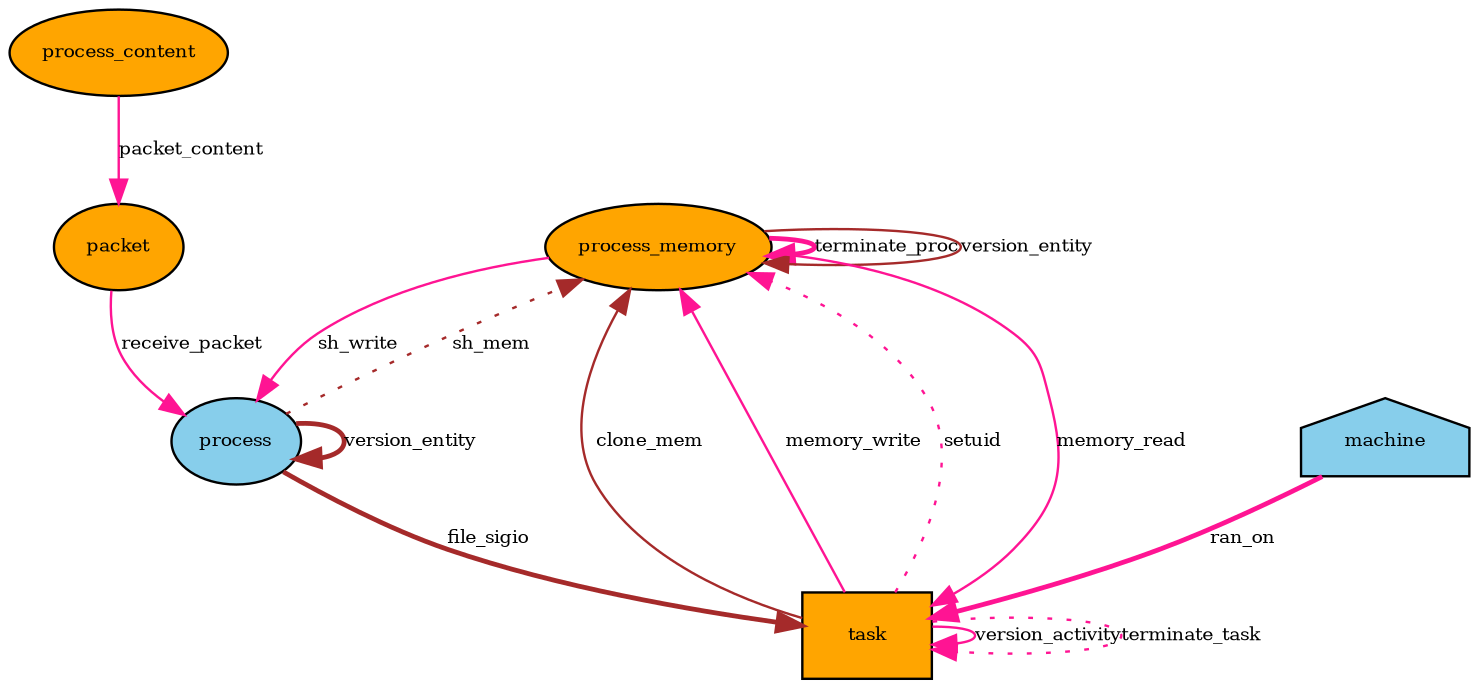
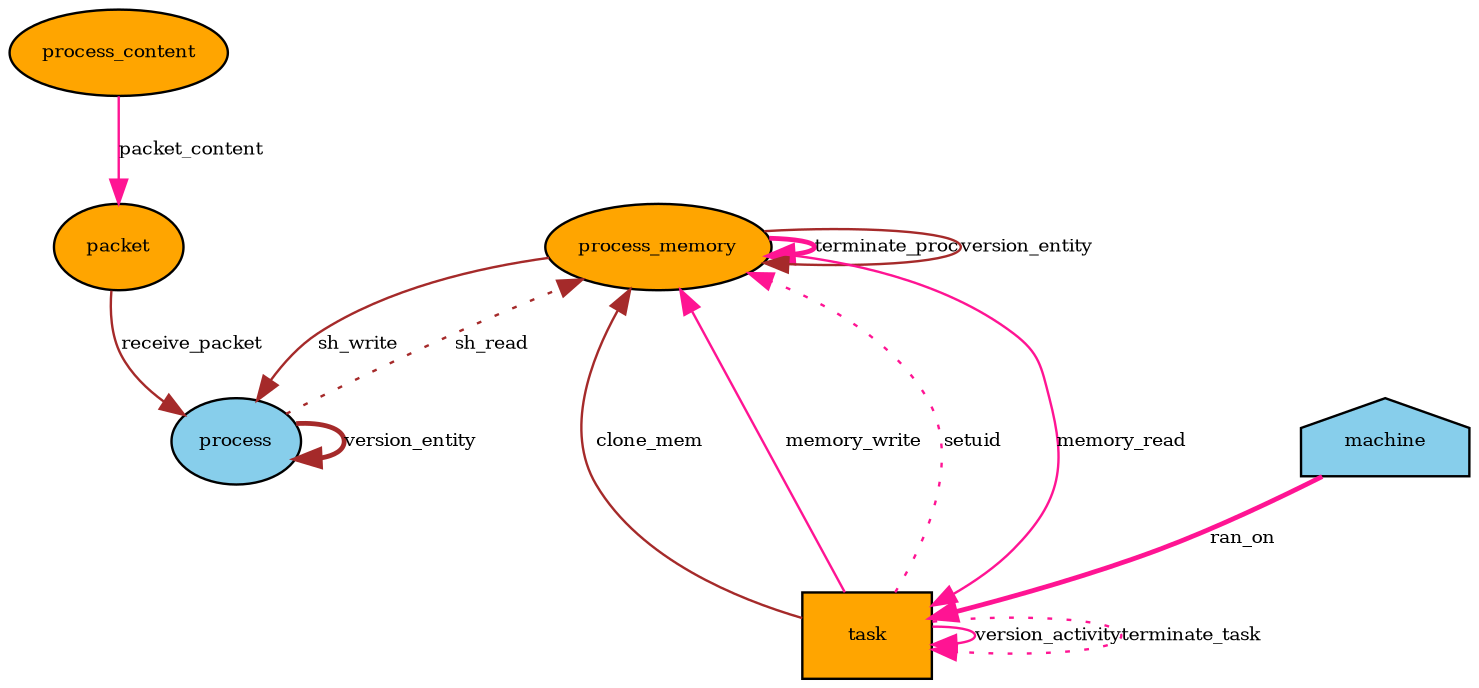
(398, 294) -> (398, 294)
(492, 344) -> (492, 344)
(121, 354) -> (121, 354)
(523, 572) -> none
